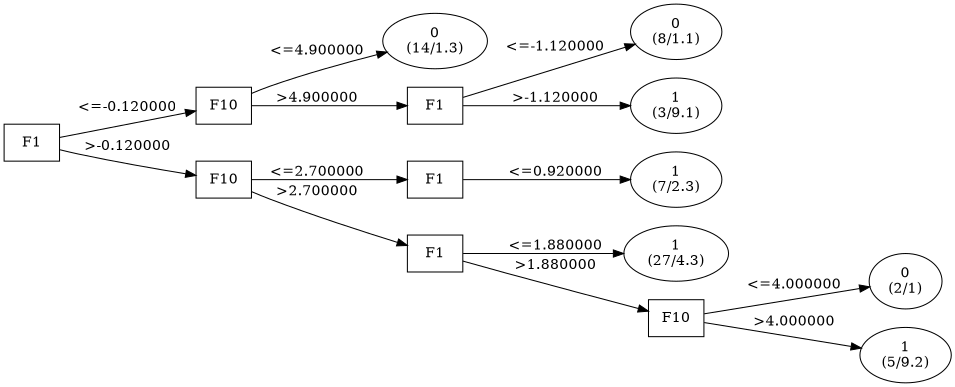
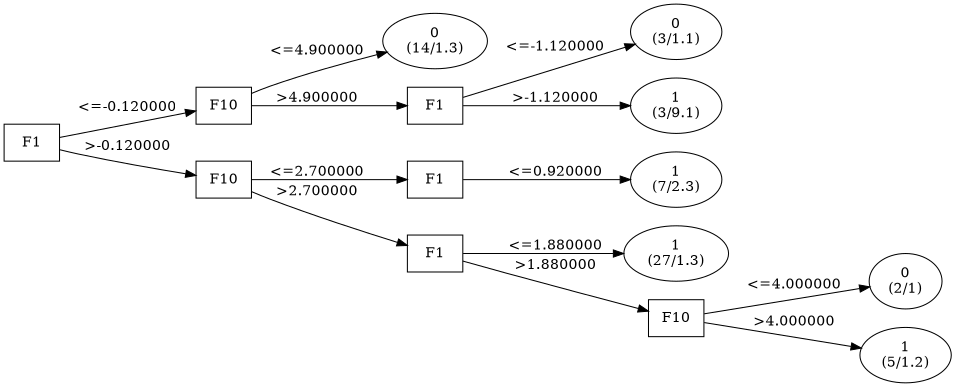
(676, 32) -> (676, 32)
(676, 254) -> (676, 254)
(906, 355) -> (906, 355)
